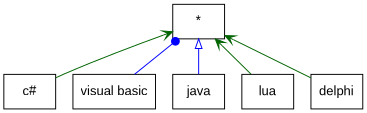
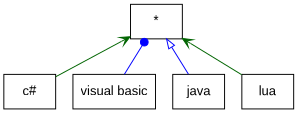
(337, 92) -> none
